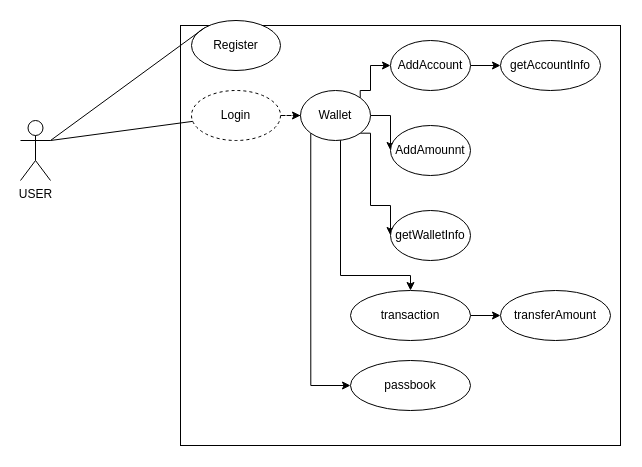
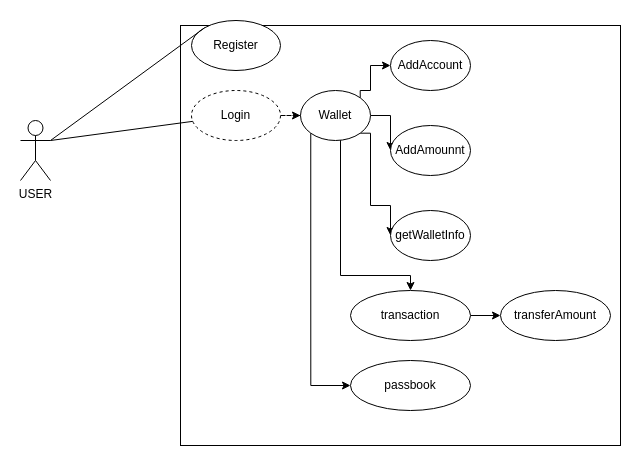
(490, 66) -> none
(551, 66) -> none
